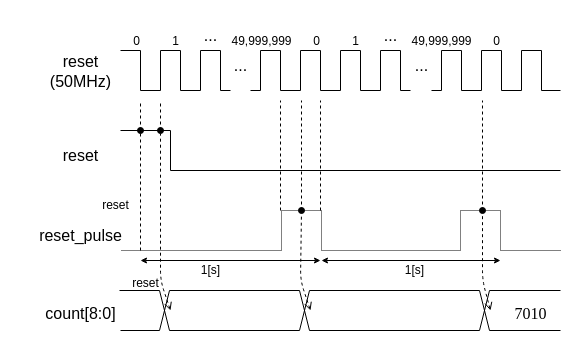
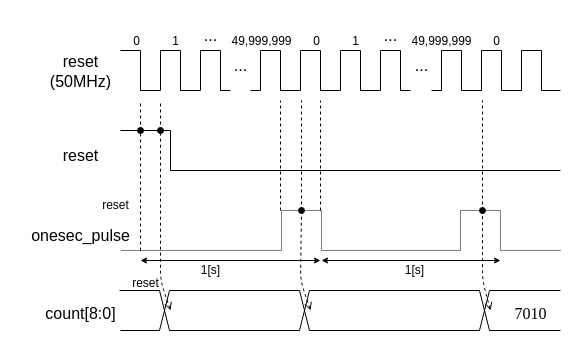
(81, 236) -> (81, 236)
